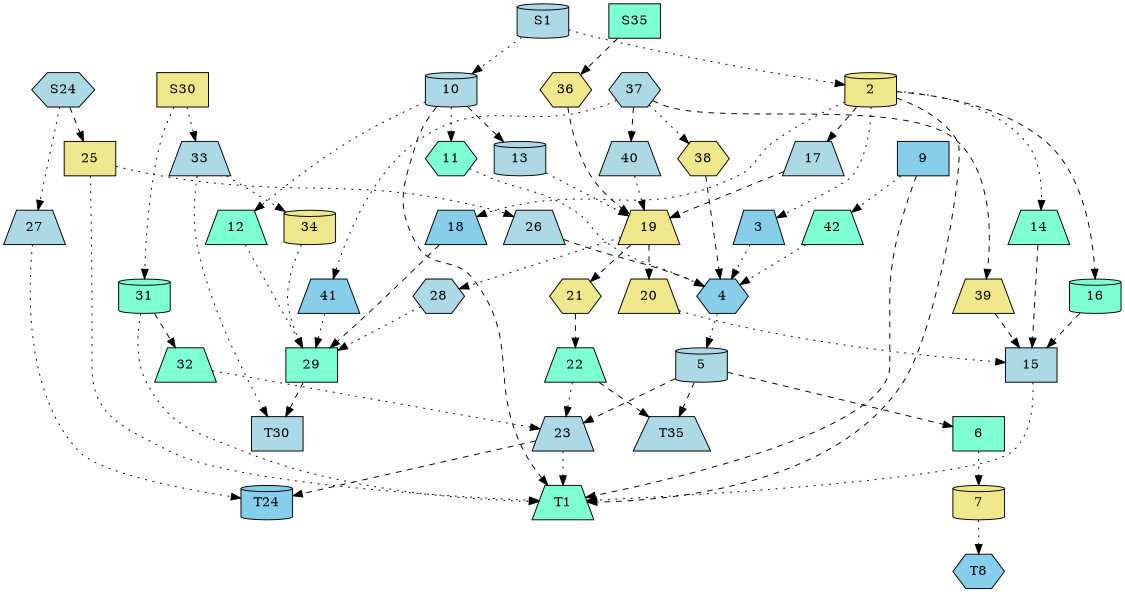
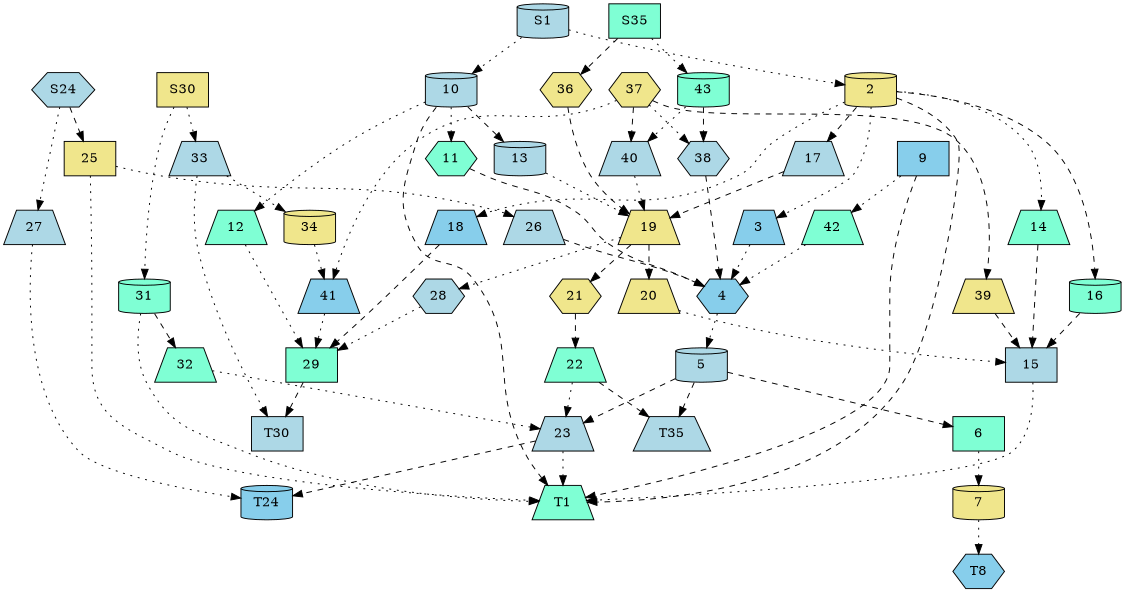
(635, 90) -> (635, 90)
none -> (703, 90)
(703, 159) -> (703, 159)
(586, 220) -> (586, 220)
(288, 292) -> (318, 257)
